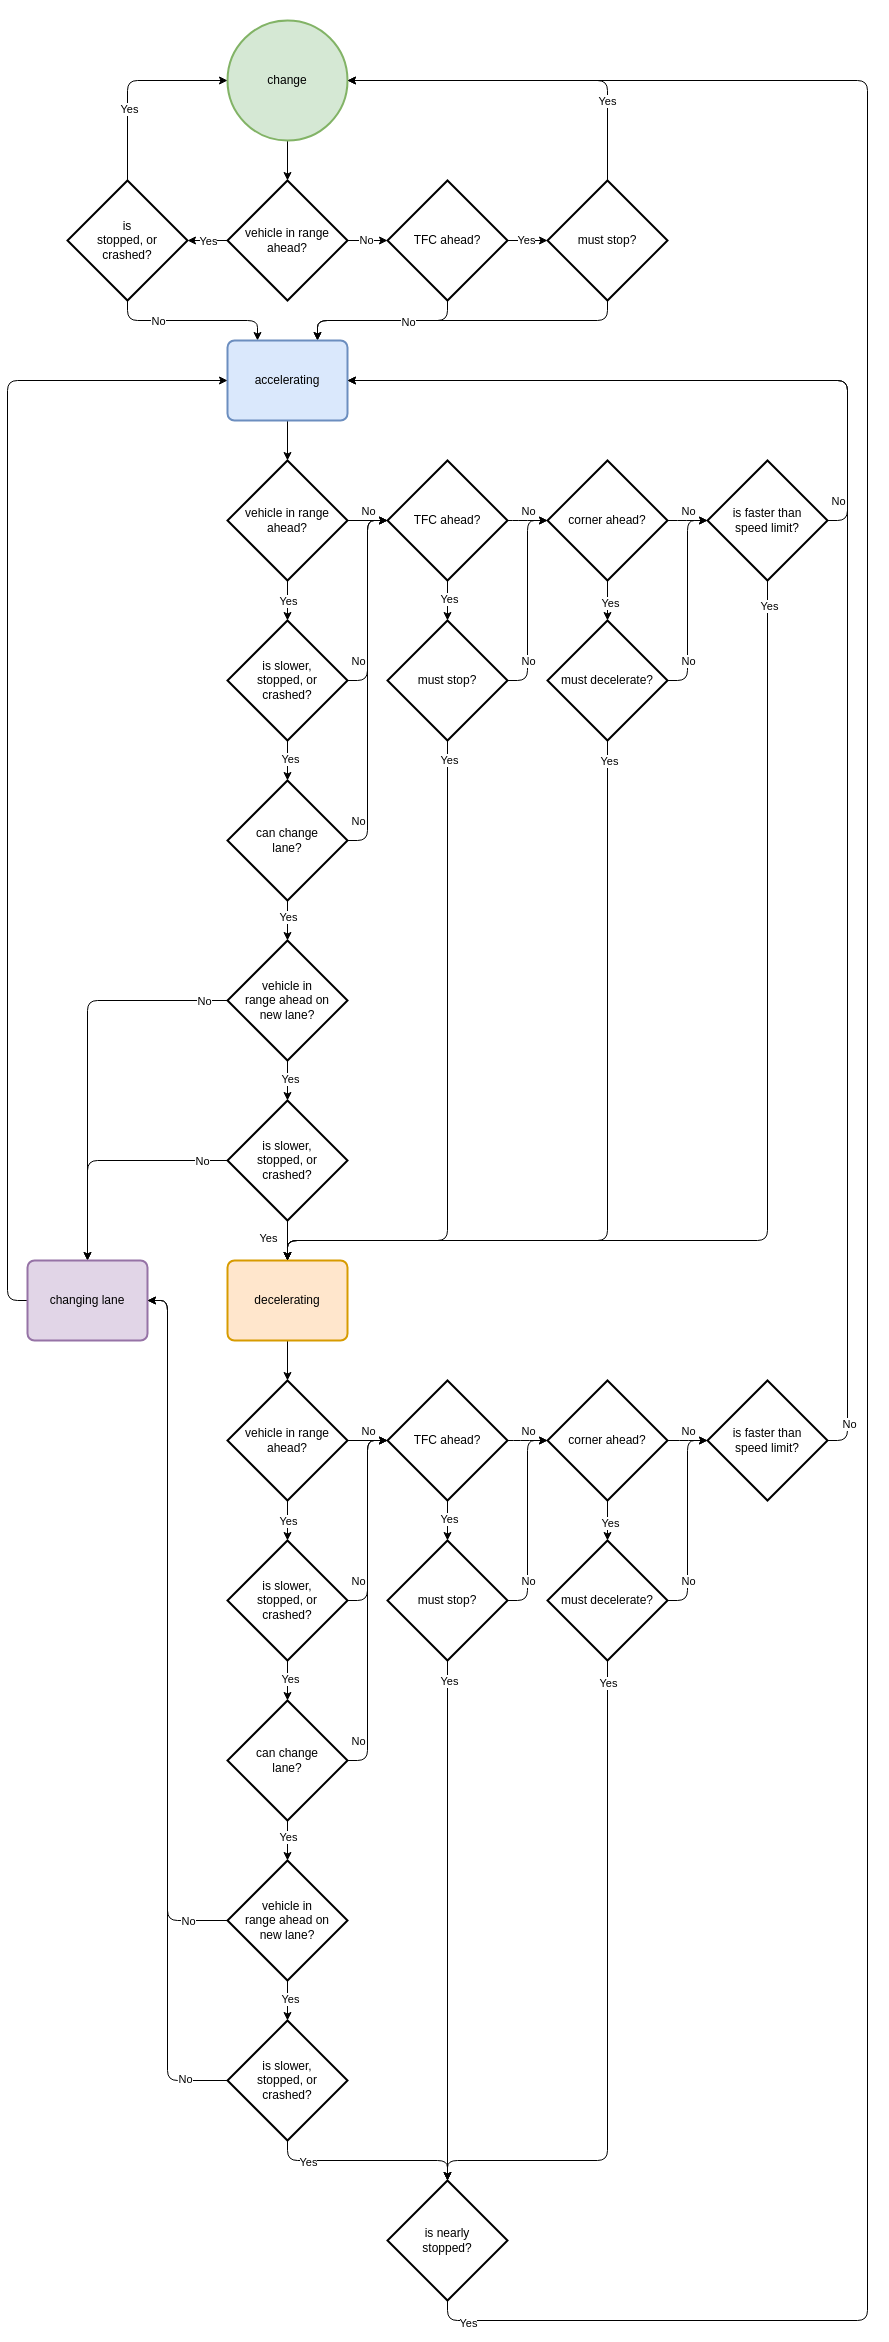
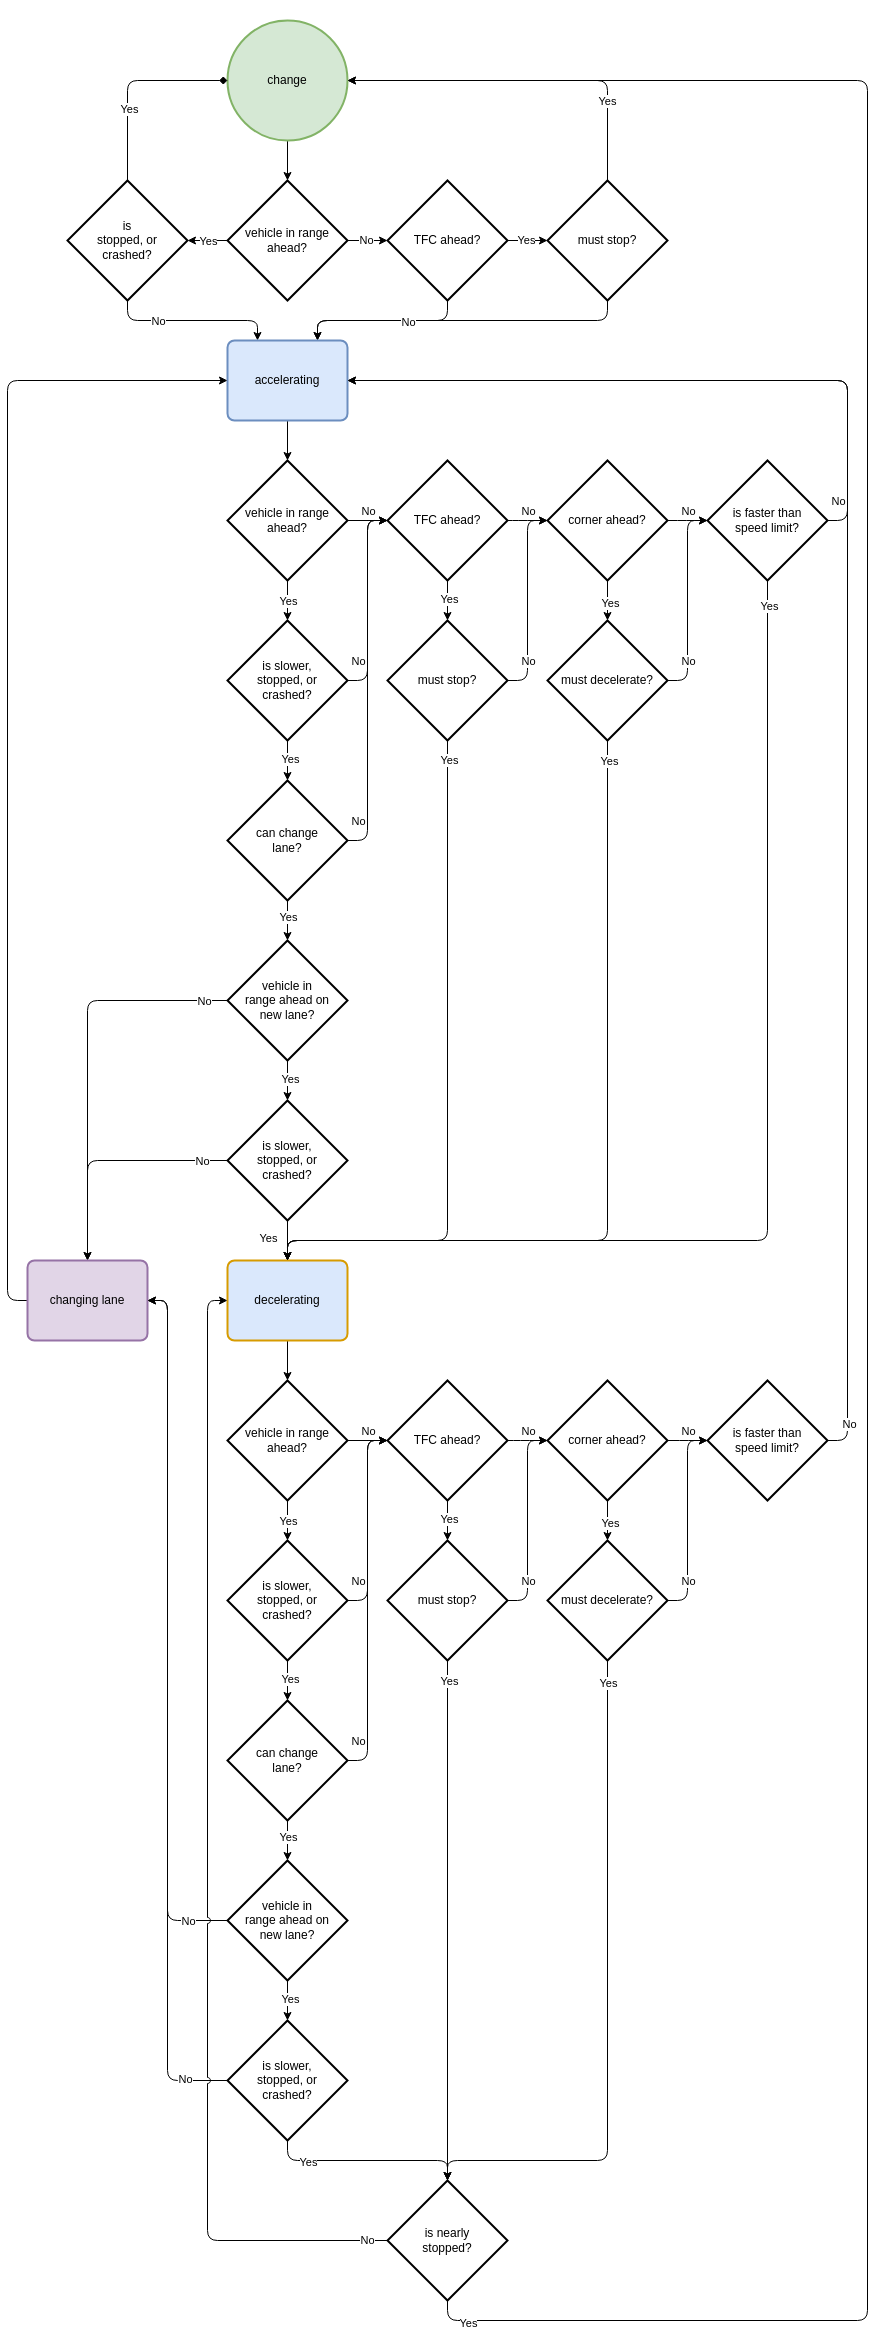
(219, 81) -> (219, 81)
(288, 1301) -> (288, 1301)
none -> (208, 1858)
